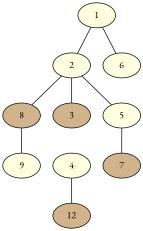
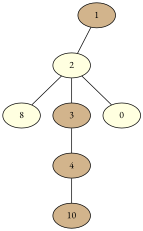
(97, 15) -> (97, 15)
(122, 65) -> none
(22, 116) -> (22, 116)
(122, 116) -> (122, 116)
none -> (72, 141)
(22, 166) -> none
(72, 166) -> (72, 166)
(122, 166) -> none
(72, 216) -> (72, 216)
